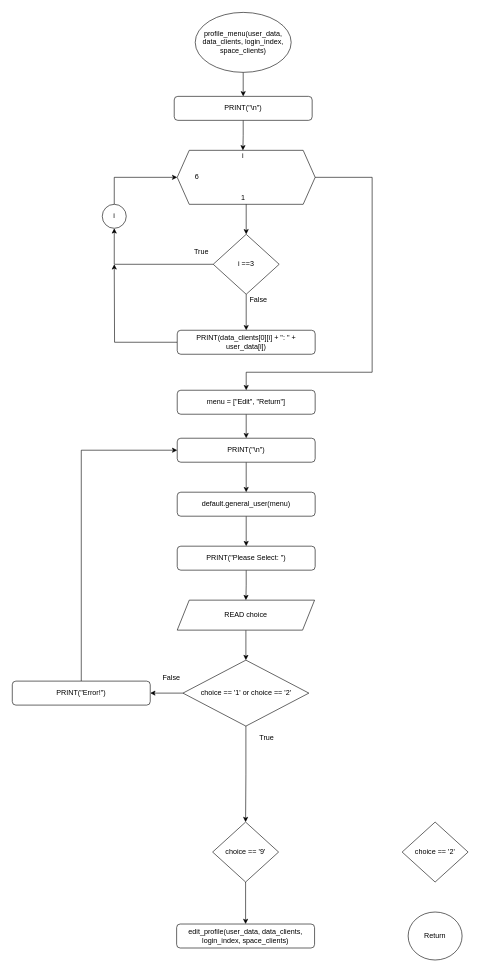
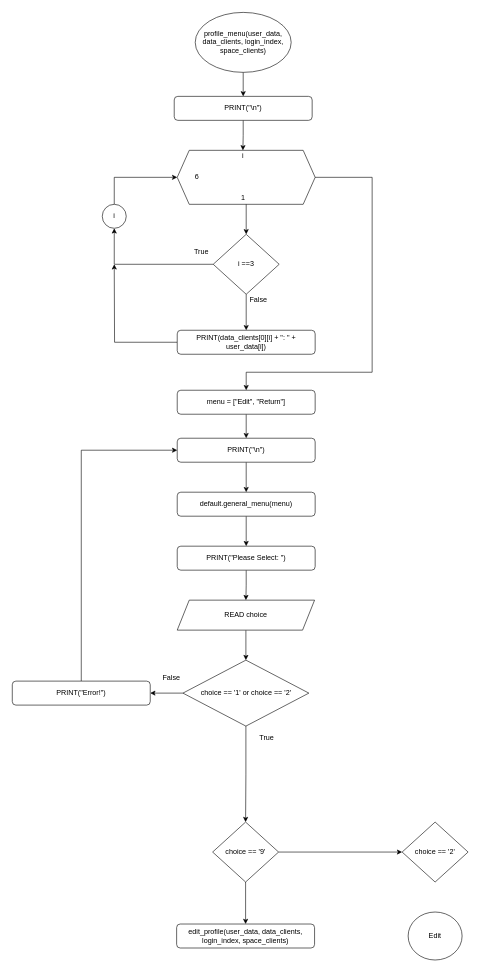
(246, 504) -> (246, 504)
none -> (396, 852)
(435, 936) -> (435, 936)
